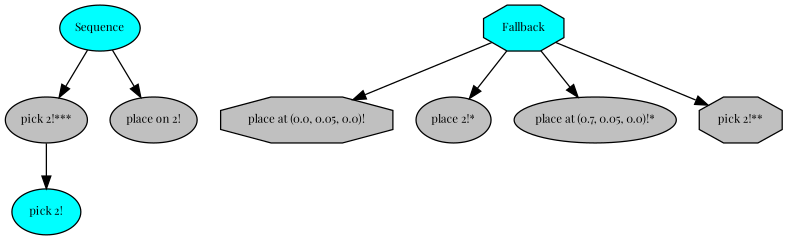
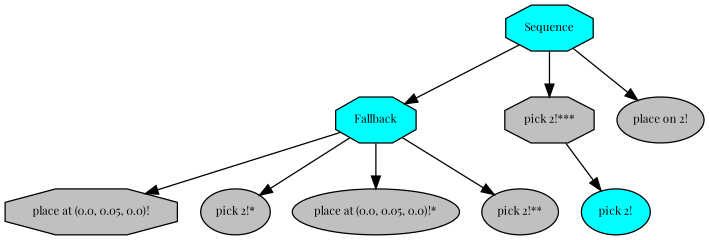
(100, 28) -> (549, 28)
none -> (468, 71)
(46, 120) -> (549, 120)
(454, 120) -> (235, 212)
(595, 120) -> (376, 212)
(741, 120) -> (520, 212)
